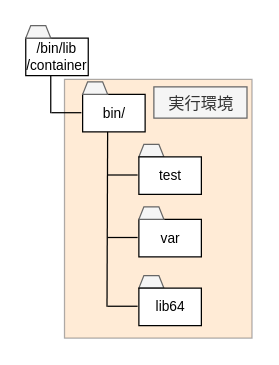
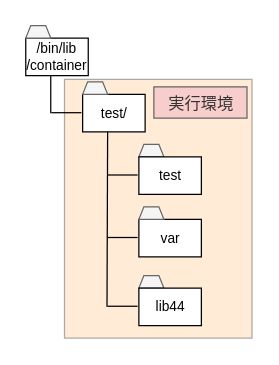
(200, 103) -> (200, 103)
(114, 113) -> (114, 113)
(171, 307) -> (171, 307)
